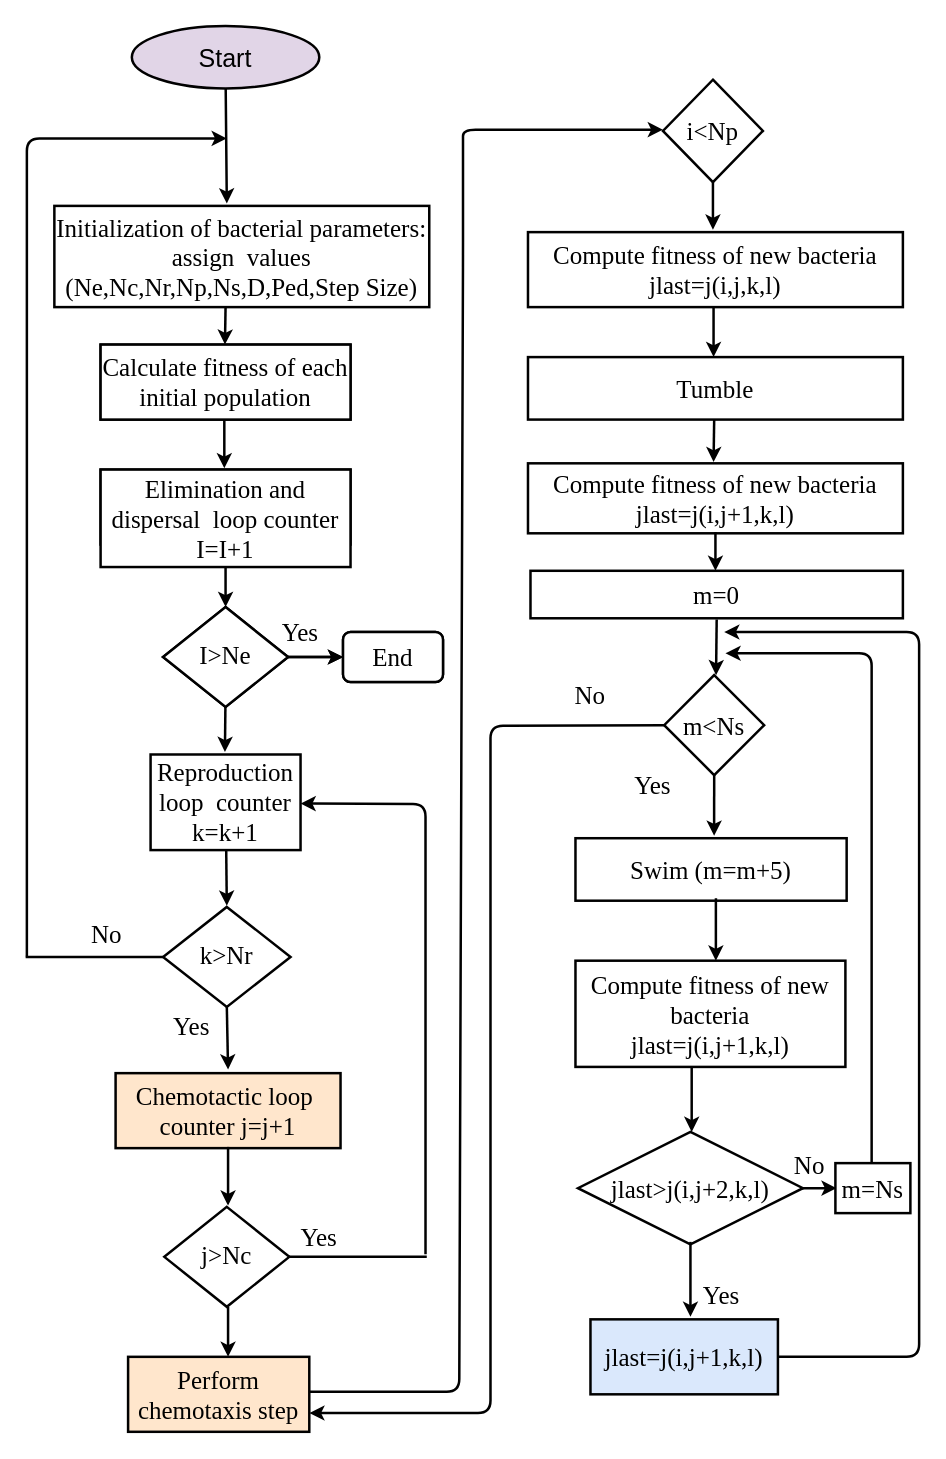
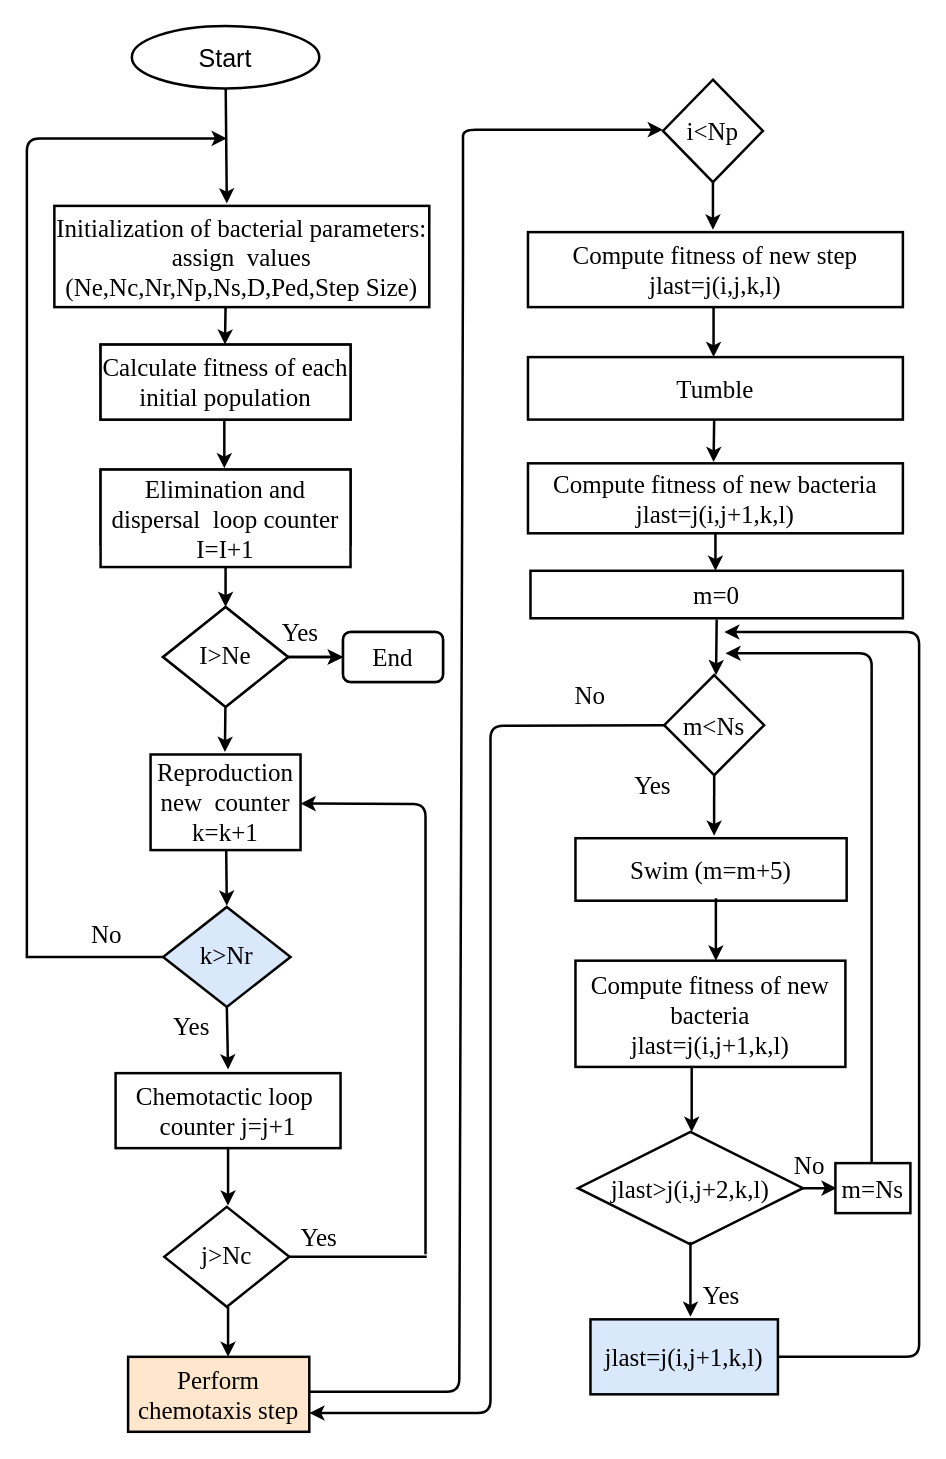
(226, 57) -> (226, 57)
(716, 269) -> (716, 269)
(226, 802) -> (226, 802)
(227, 957) -> (227, 957)
(228, 1111) -> (228, 1111)
